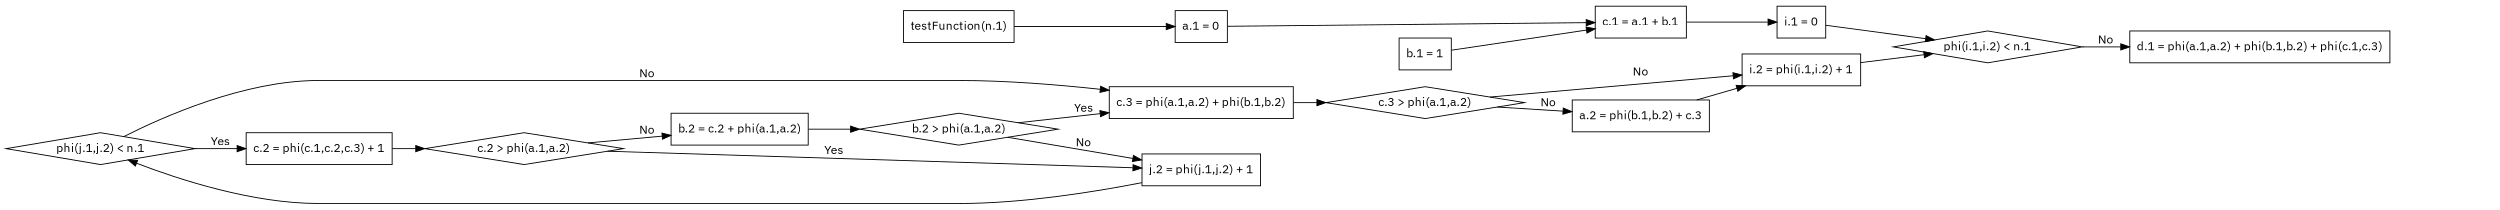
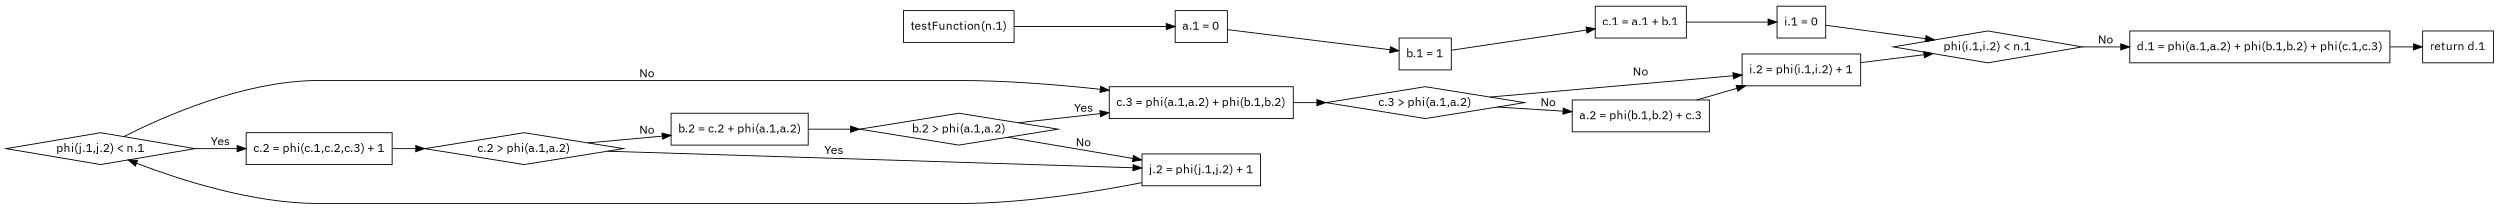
(1407, 24) -> (1309, 40)
none -> (2458, 47)
